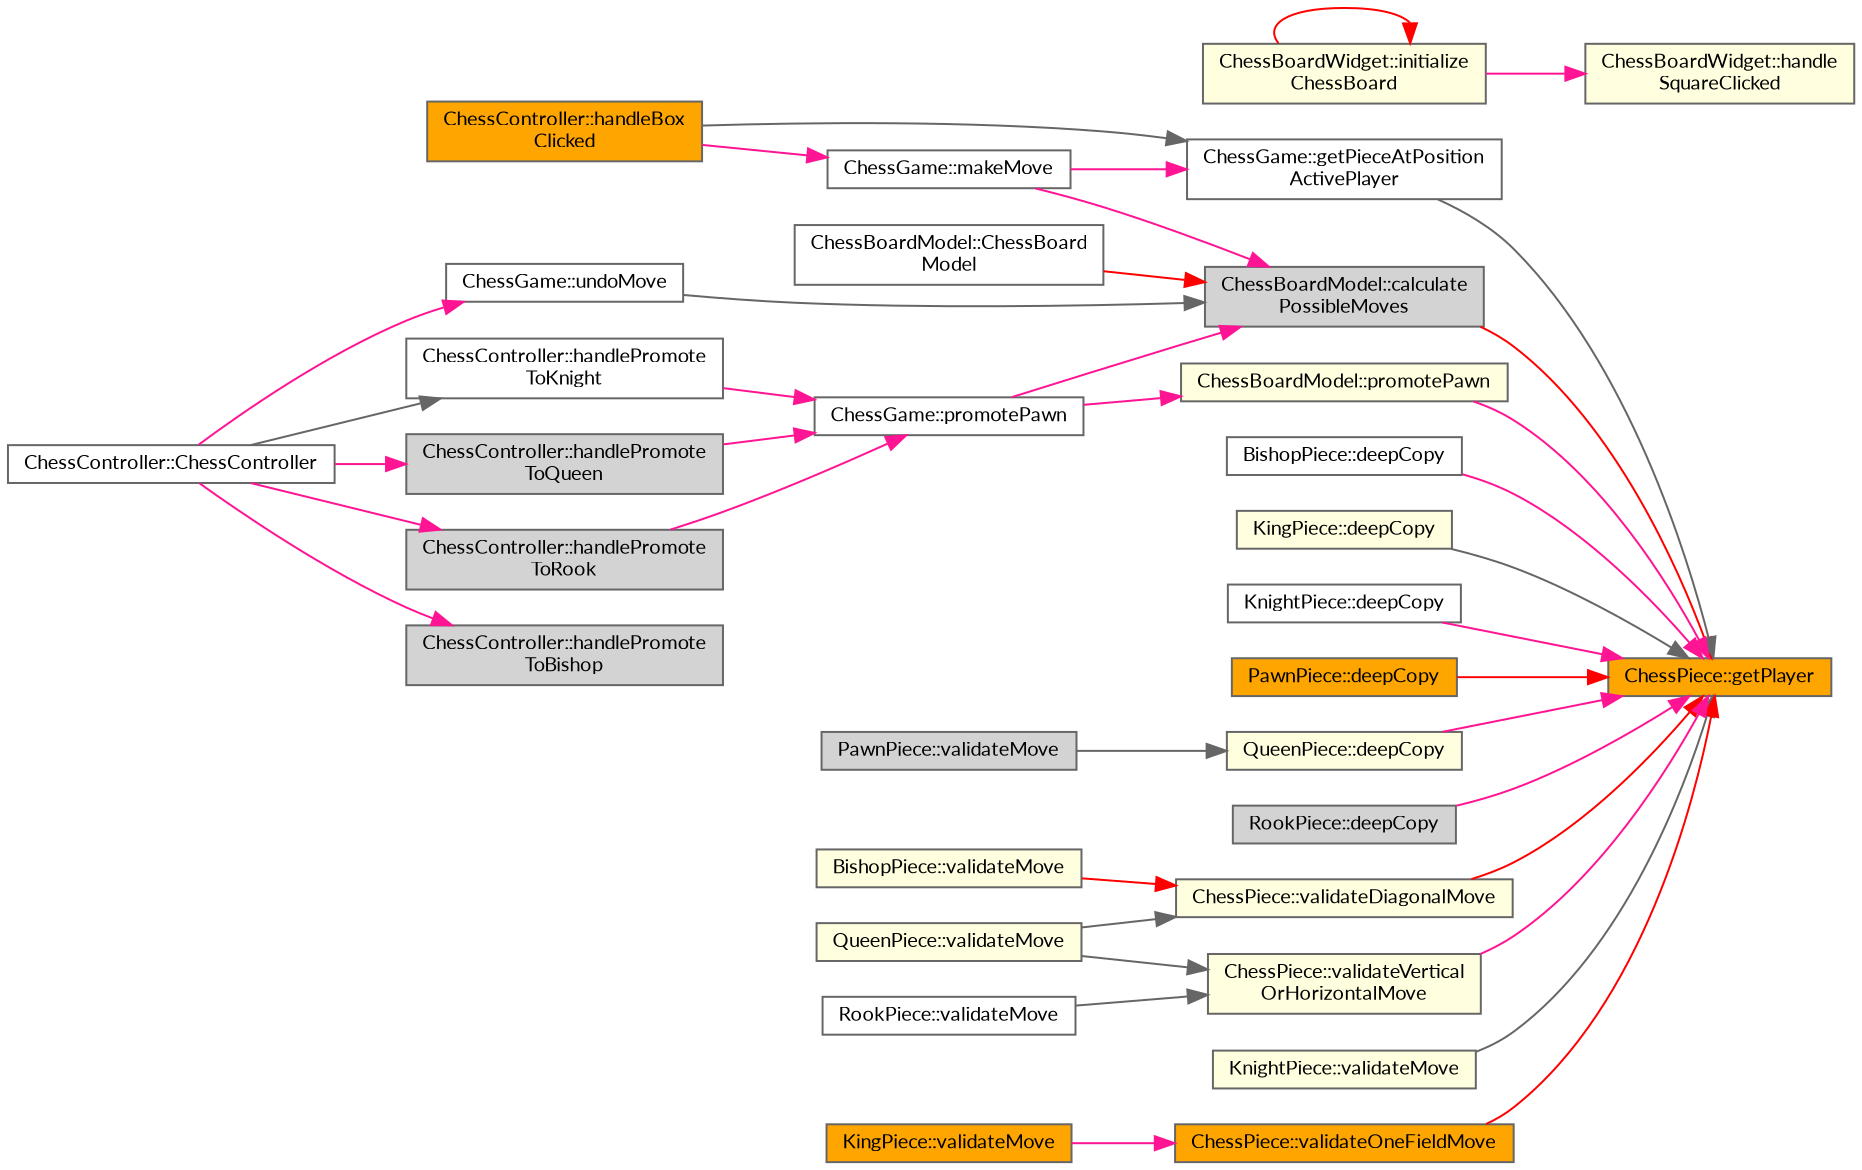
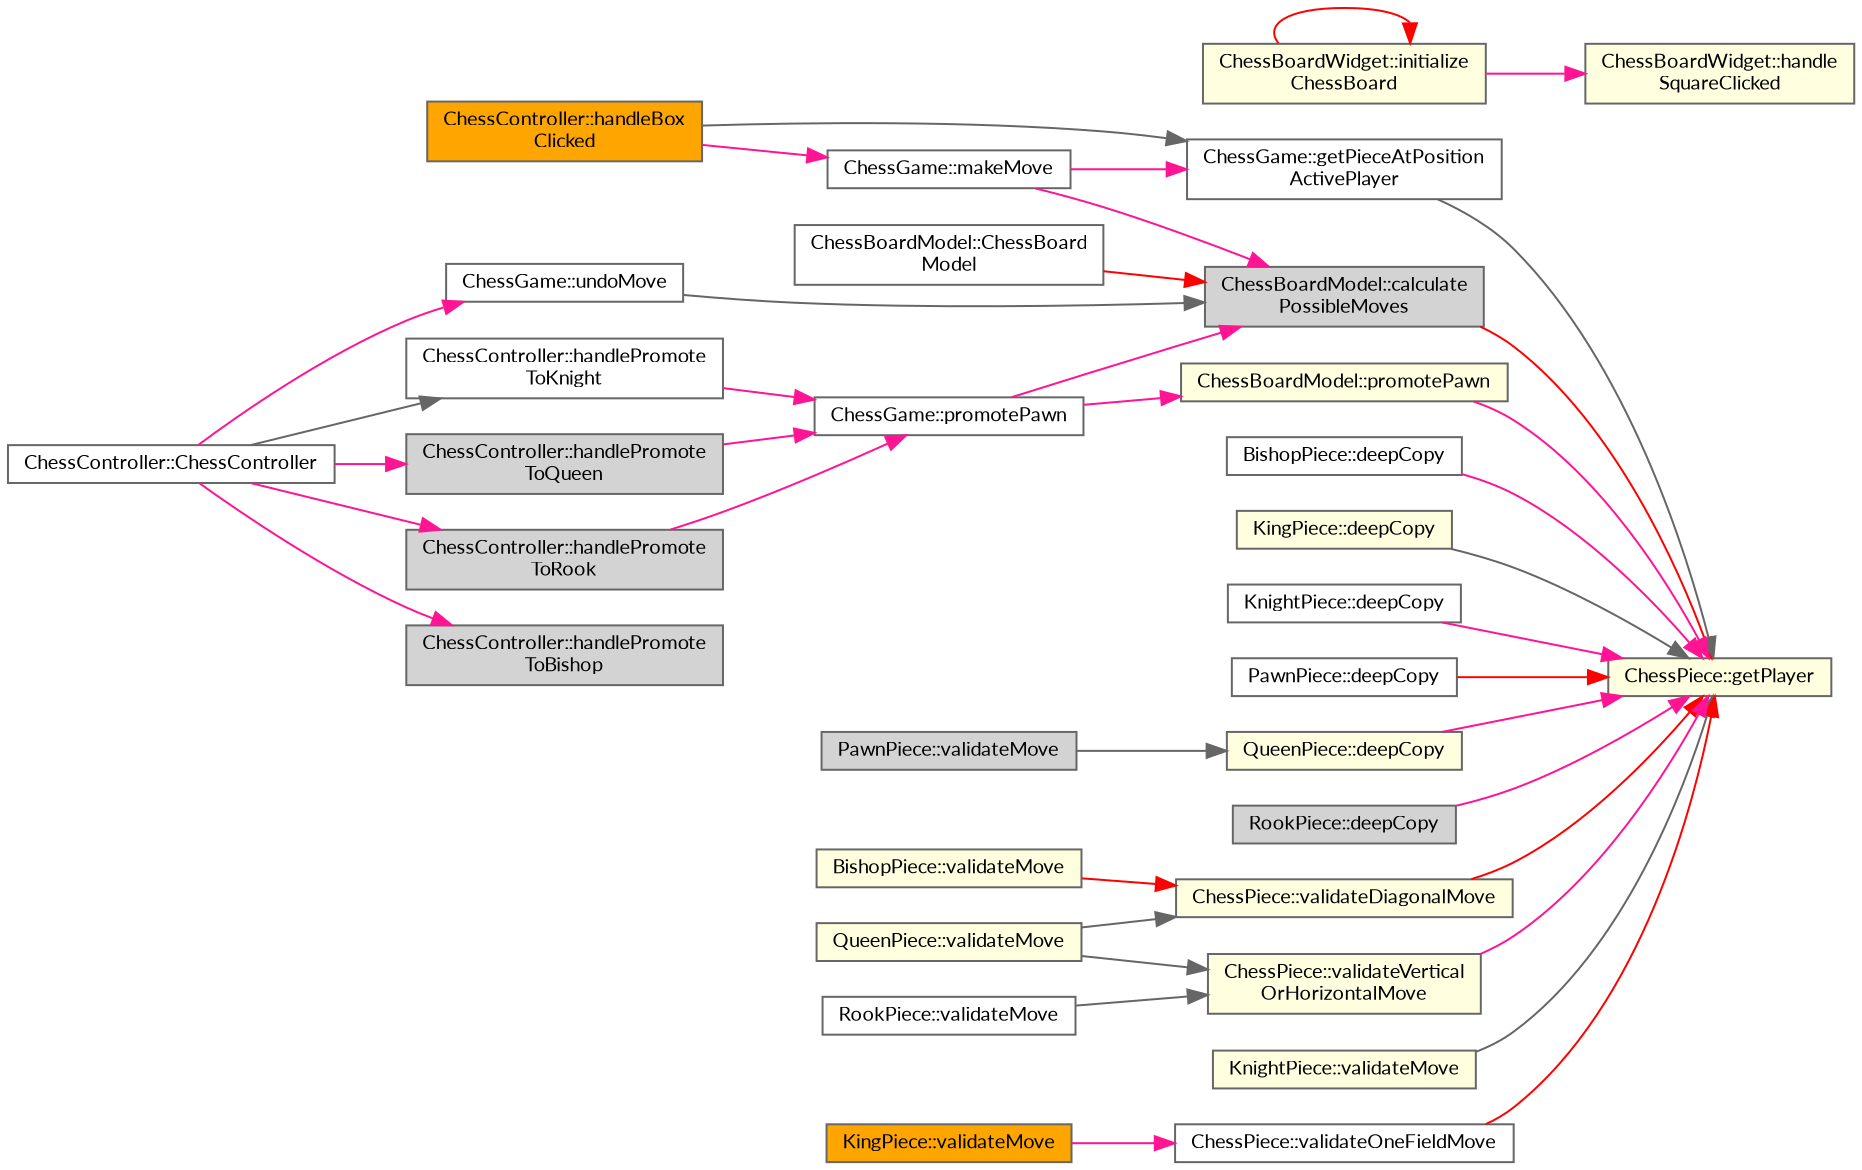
(1344, 677) -> (1344, 677)
(1720, 677) -> (1720, 677)
(1344, 1143) -> (1344, 1143)
